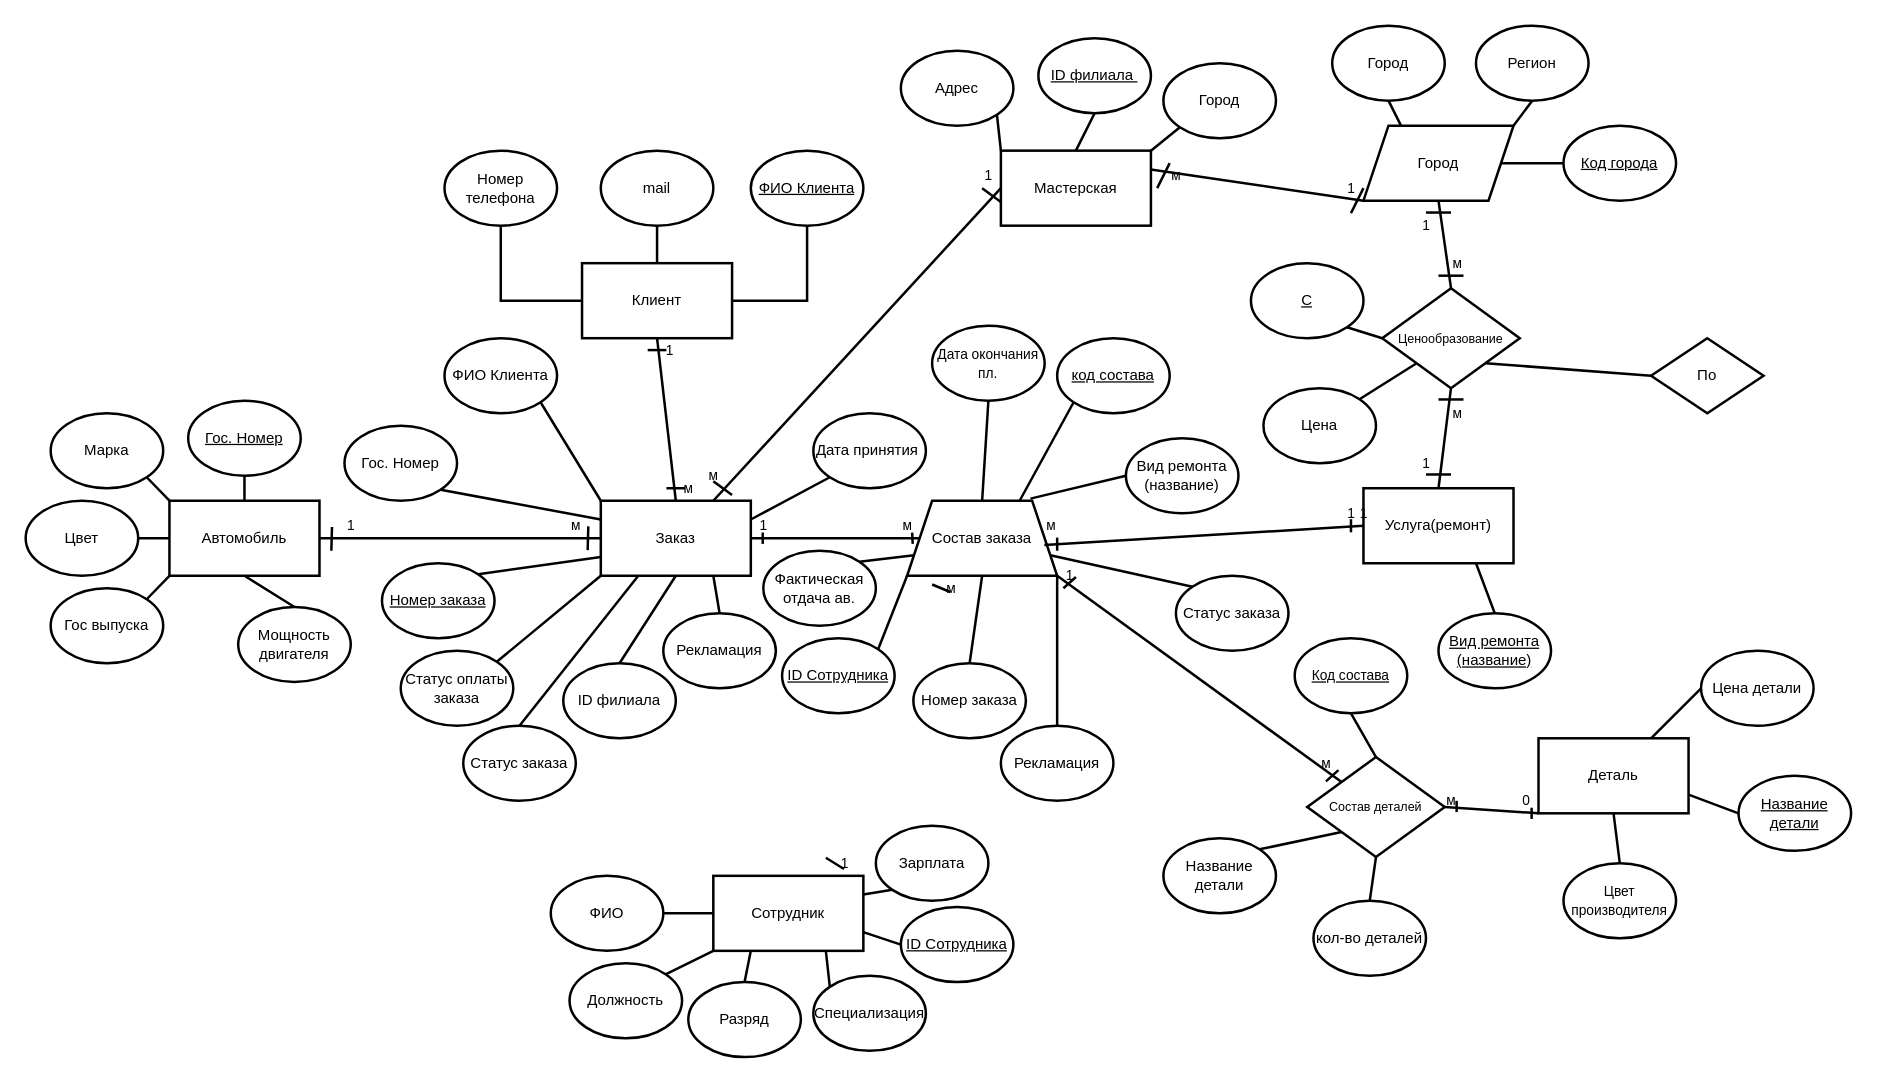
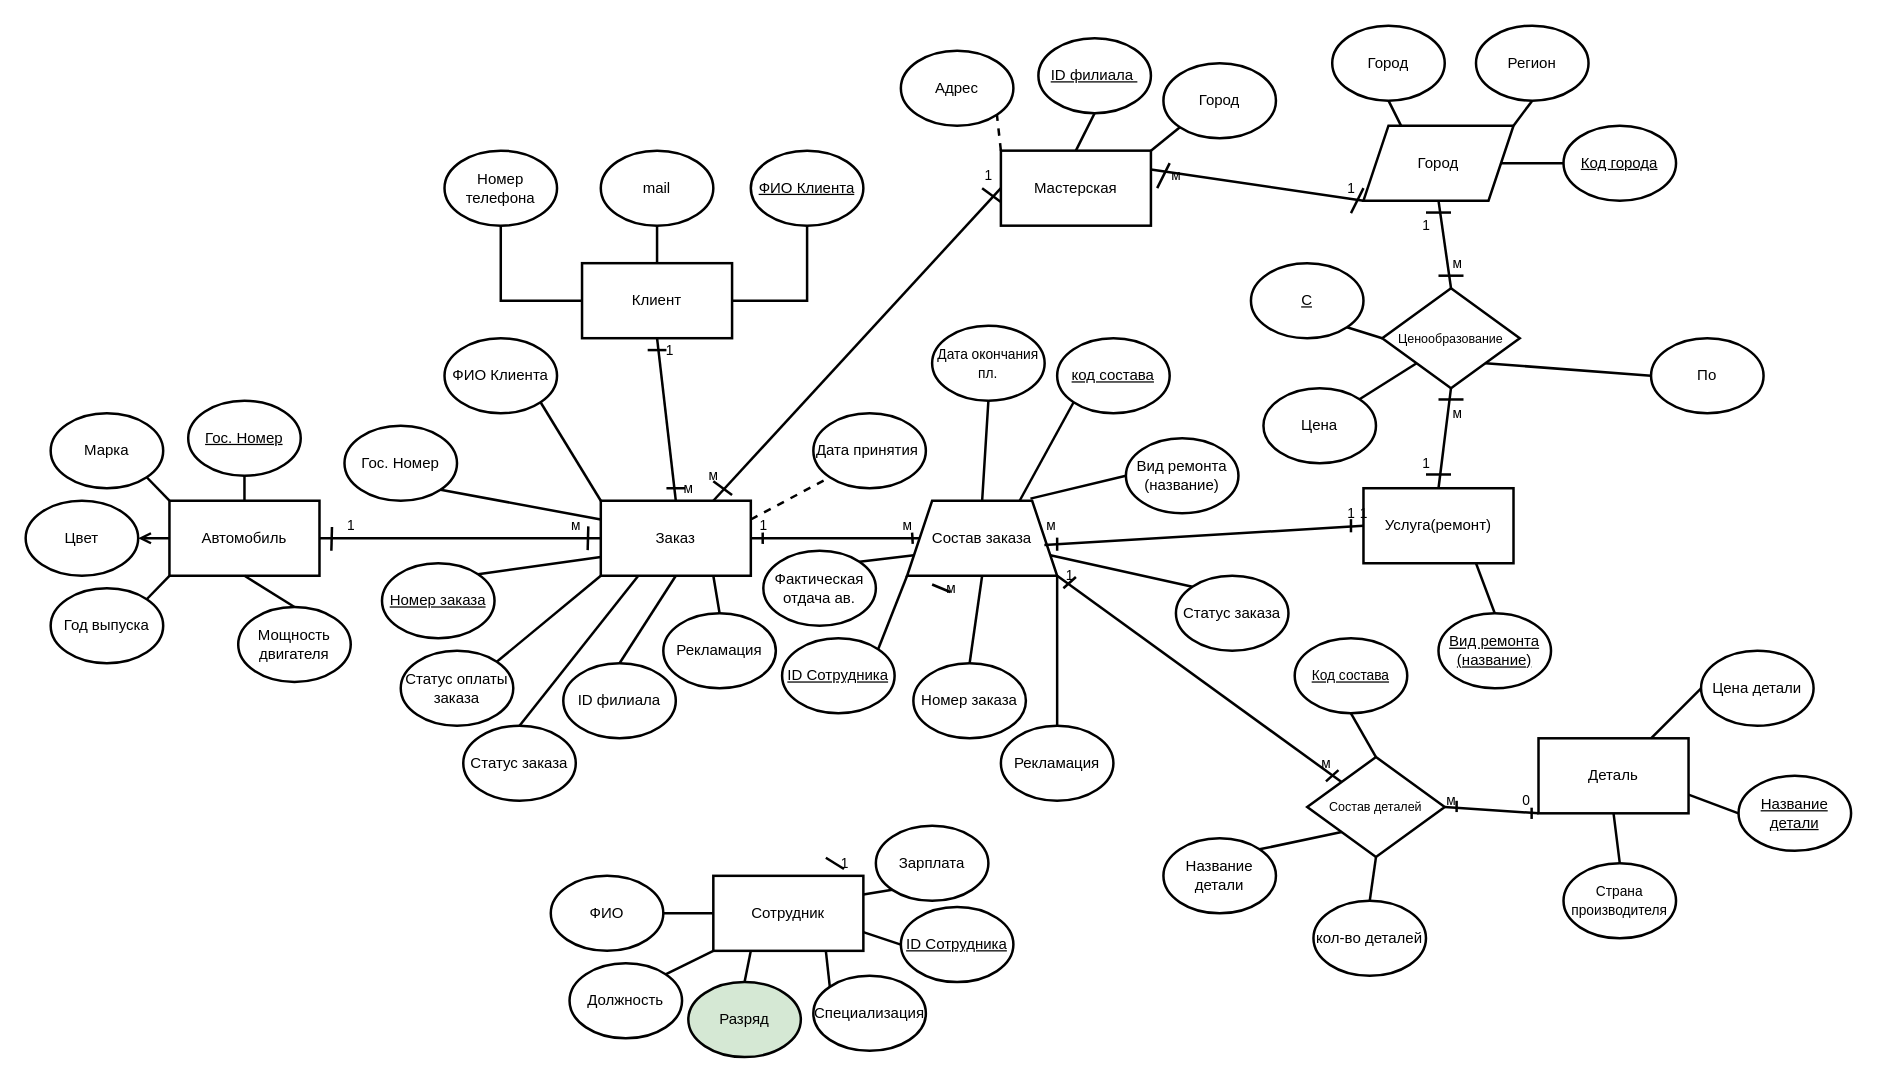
(999, 134) -> (999, 134)
(1707, 376) -> (1707, 376)
(792, 497) -> (792, 497)
(145, 538) -> (147, 538)
(107, 626) -> (107, 626)
(1619, 901) -> (1619, 901)
(744, 1019) -> (744, 1019)
